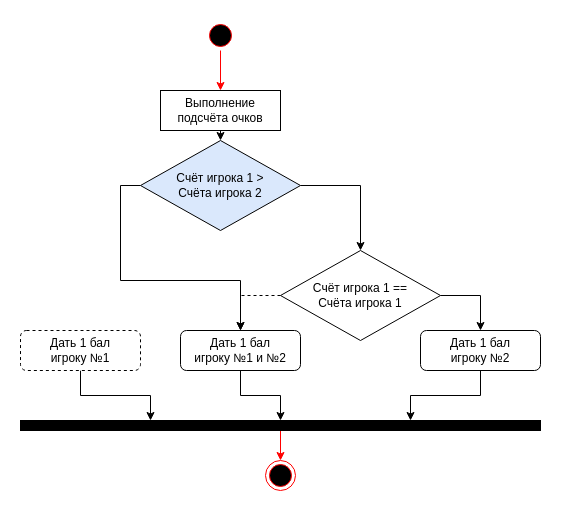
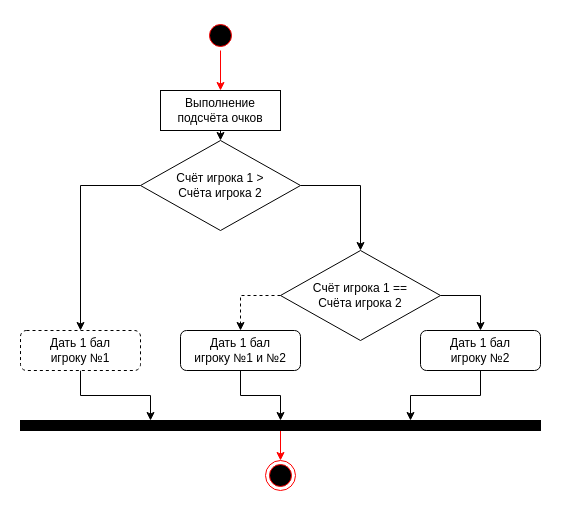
(221, 186) -> (221, 186)
(138, 281) -> (81, 234)
(361, 296) -> (361, 296)
